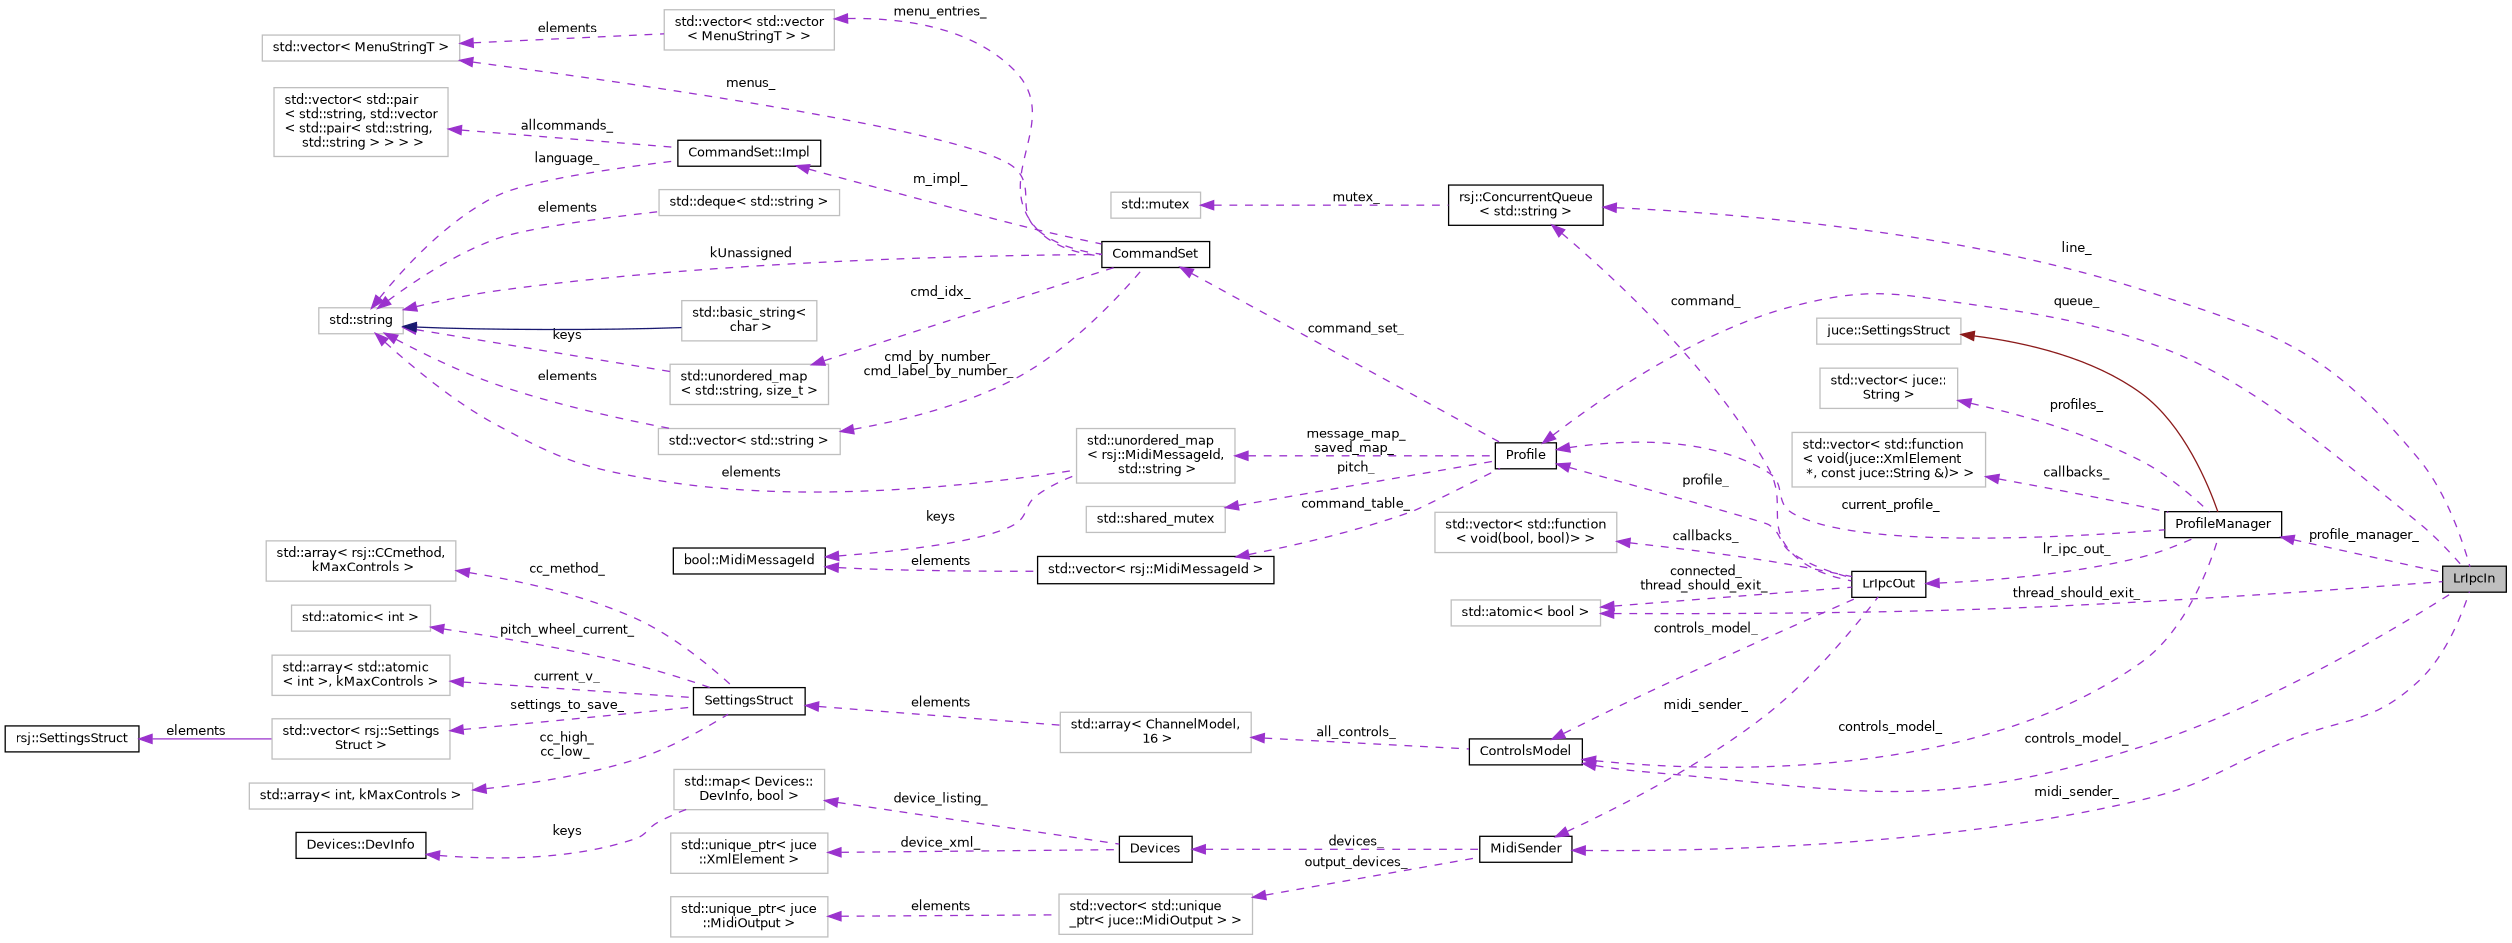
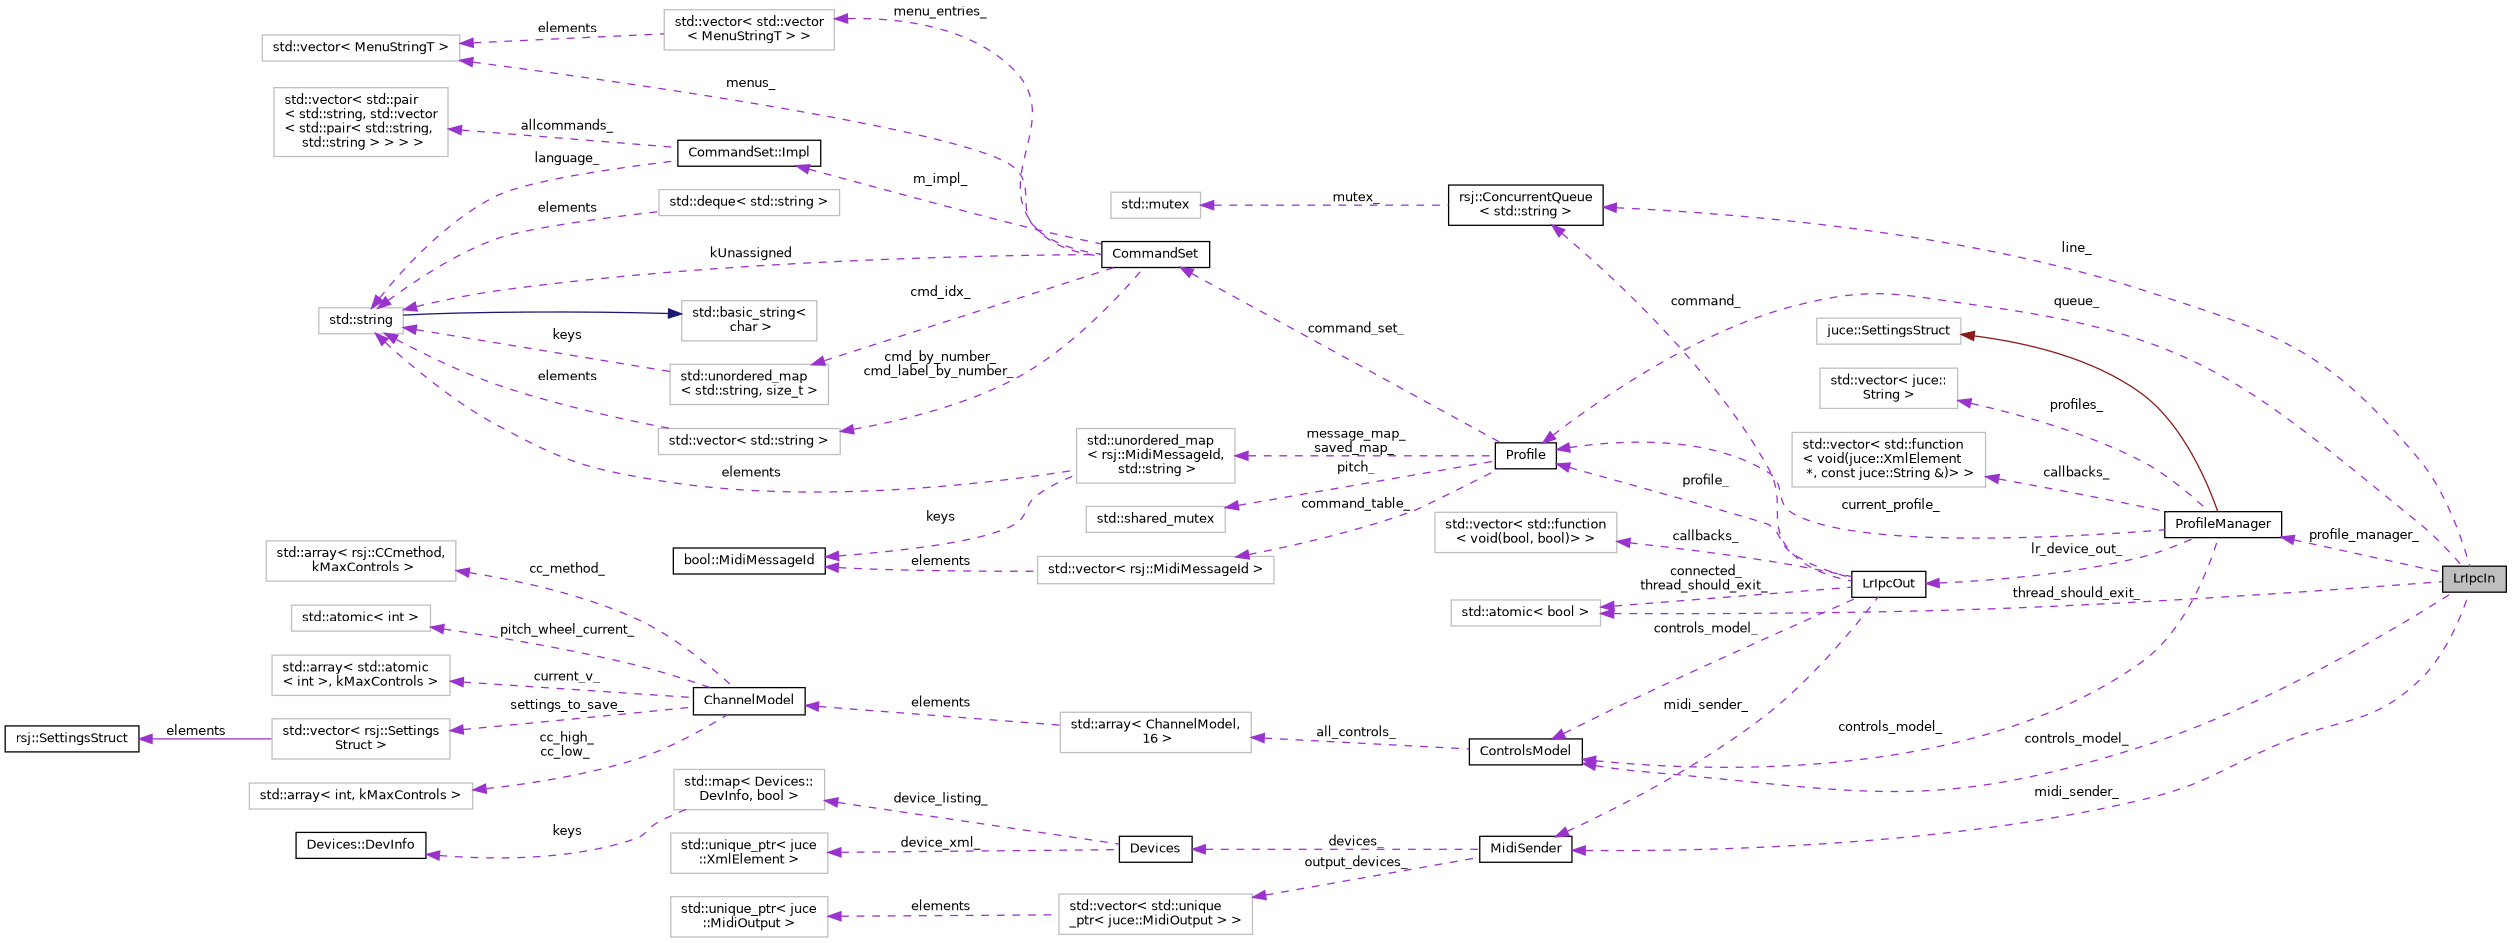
(549, 330) -> (536, 312)
(2075, 550) -> (2075, 550)
(1156, 570) -> (1156, 570)
(749, 701) -> (749, 701)
